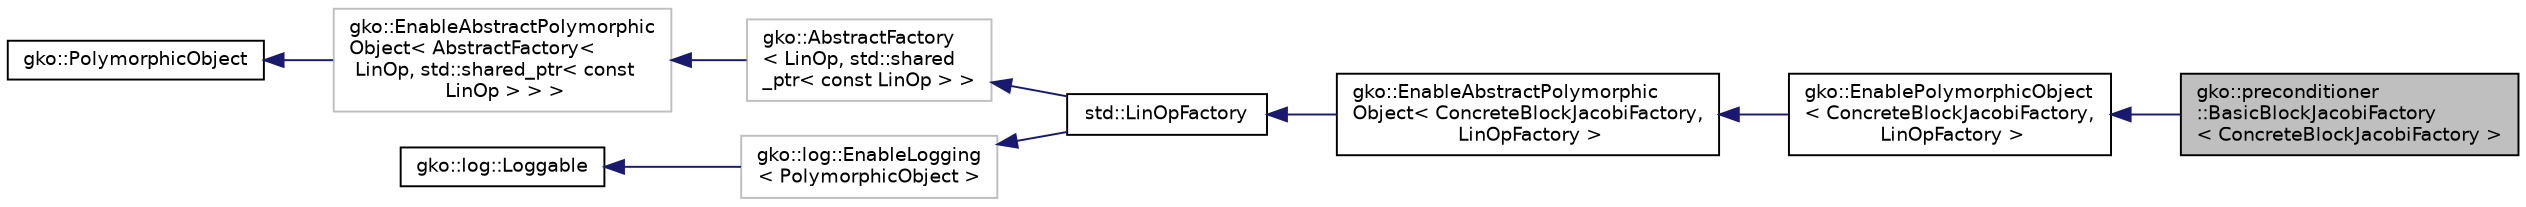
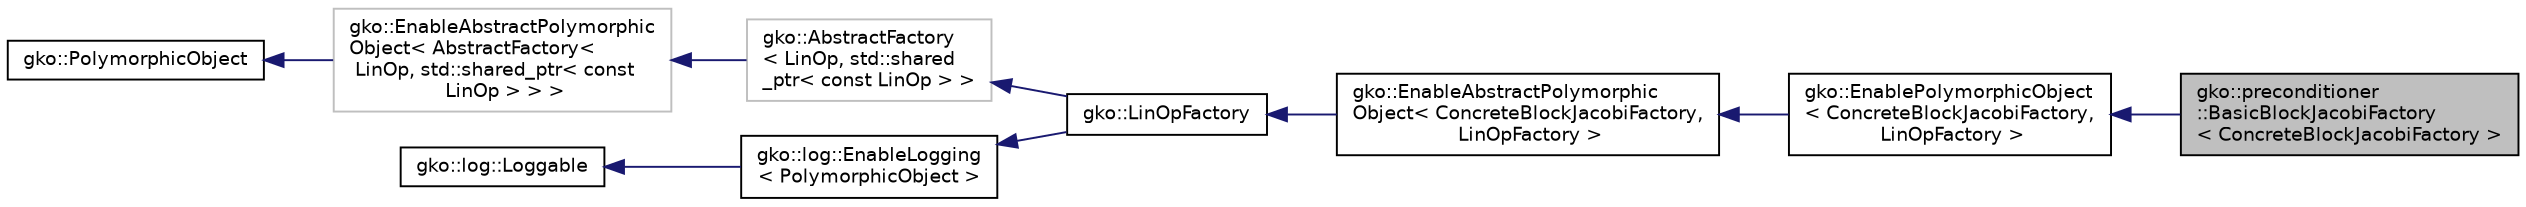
(1167, 114) -> (1167, 114)
(869, 167) -> (869, 167)
